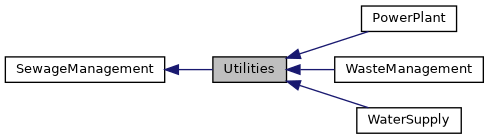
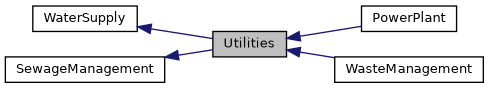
(334, 97) -> (182, 34)
